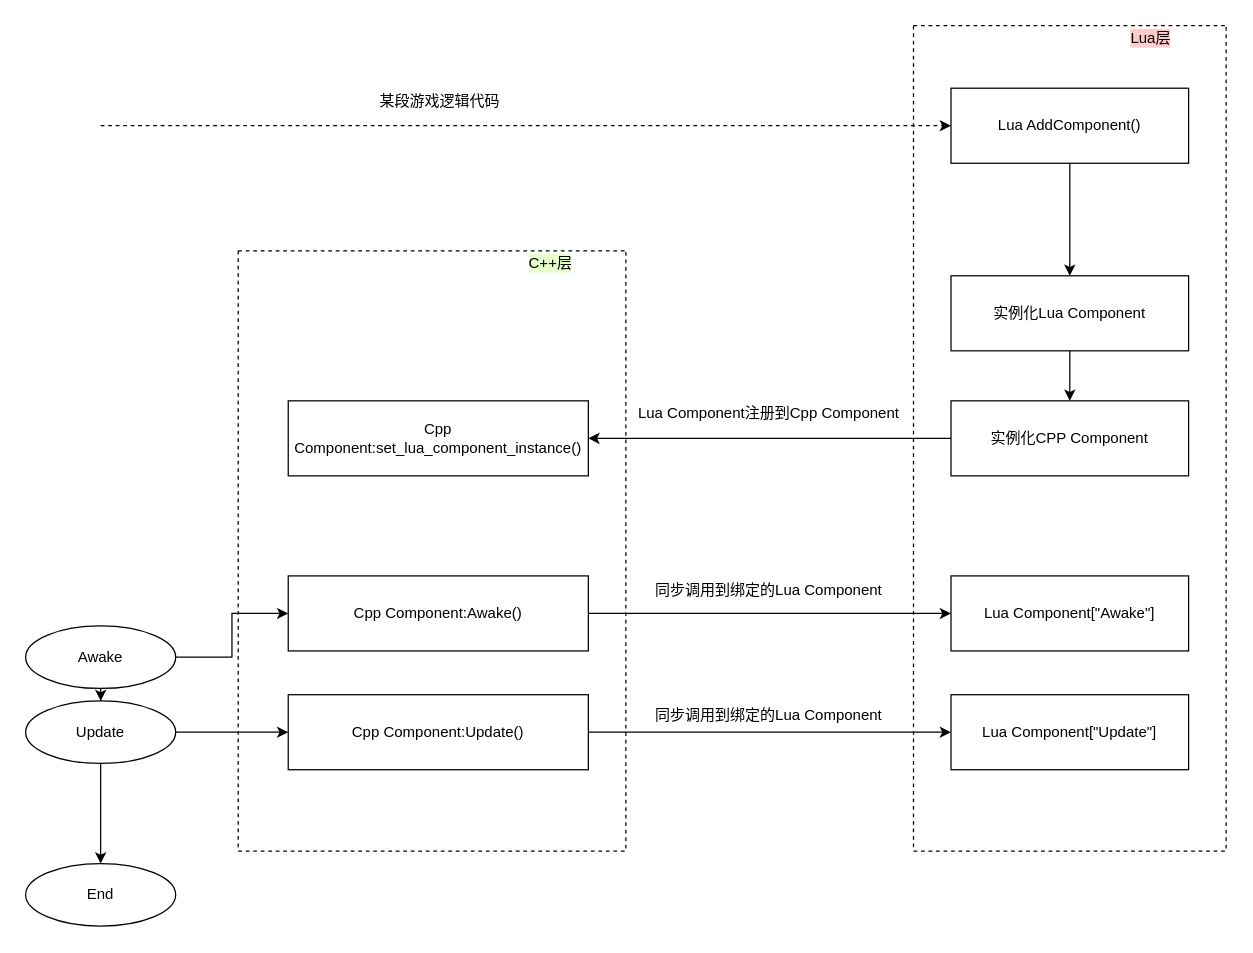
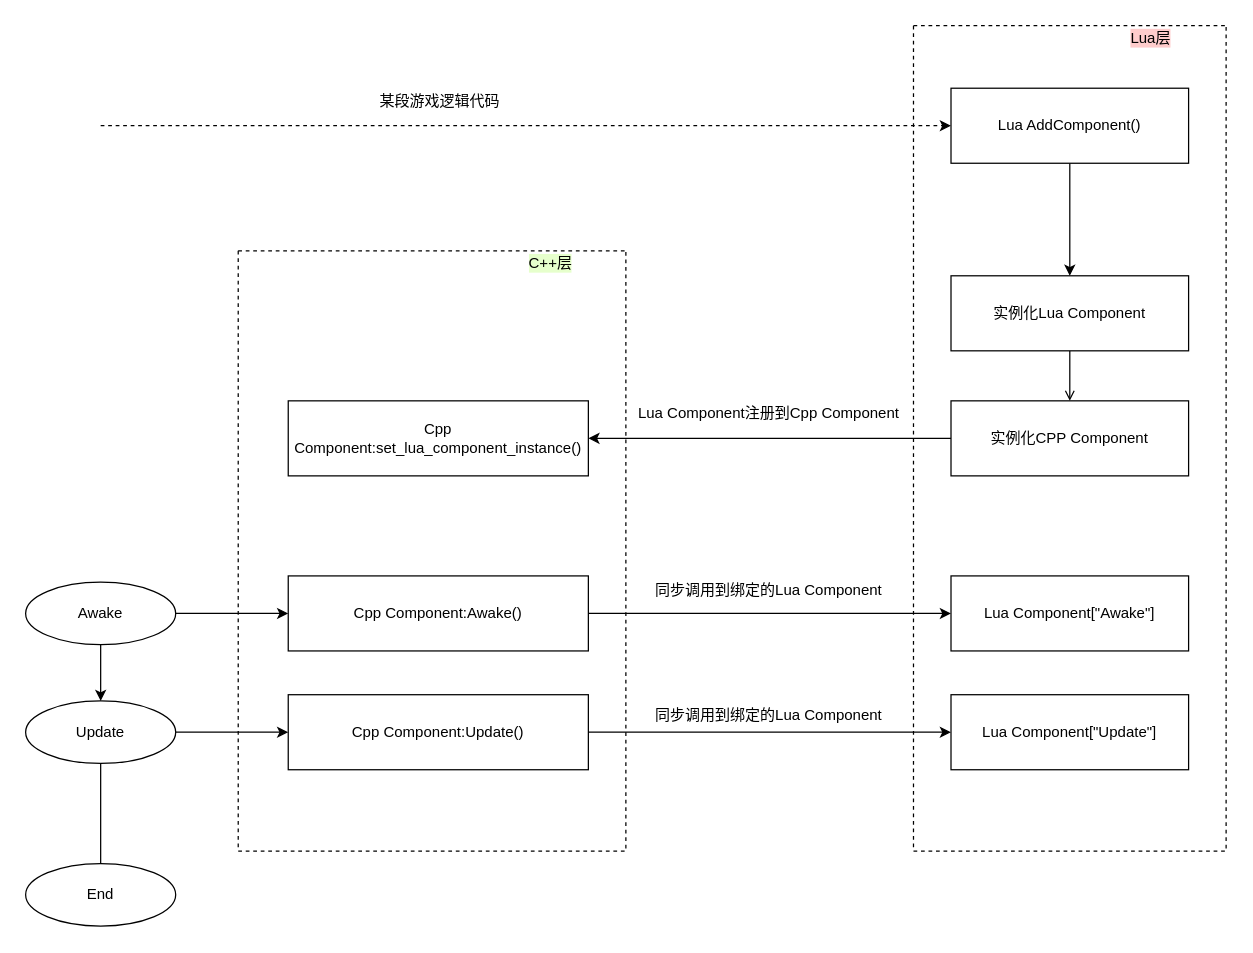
(1069, 391) -> (1069, 393)
(101, 657) -> (101, 613)
(101, 853) -> (101, 856)
